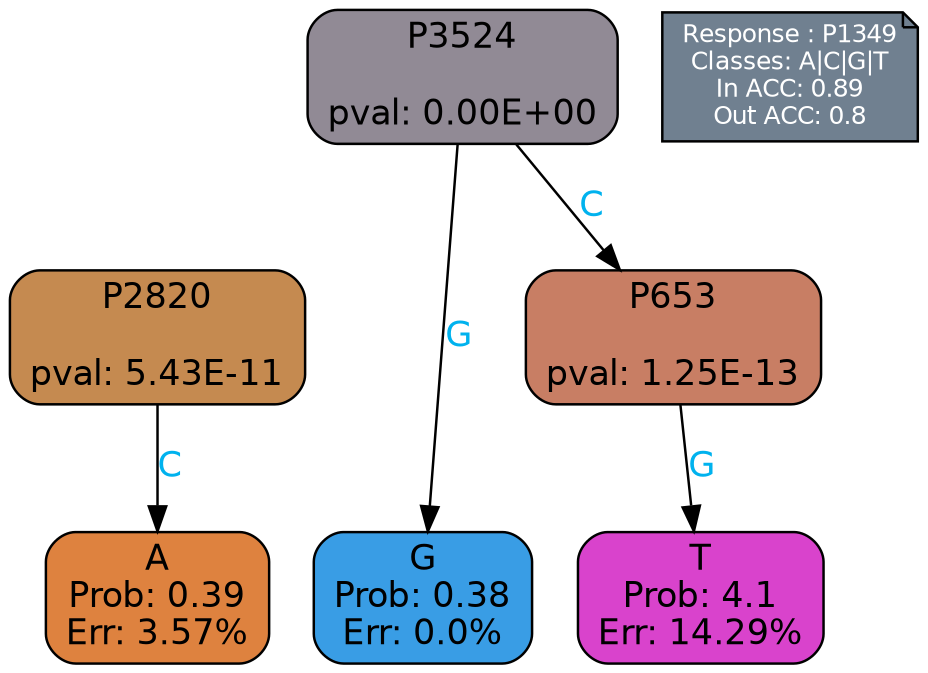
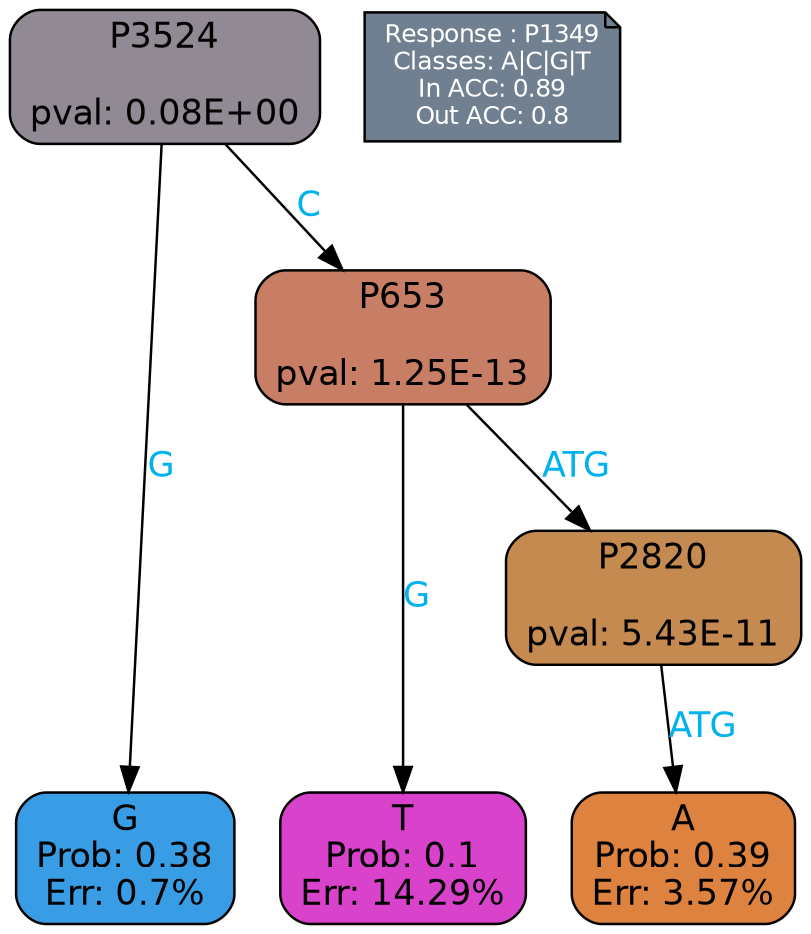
(463, 77) -> (165, 77)
none -> (519, 458)
(170, 468) -> (703, 728)
(423, 598) -> (125, 858)
(701, 598) -> (403, 858)
